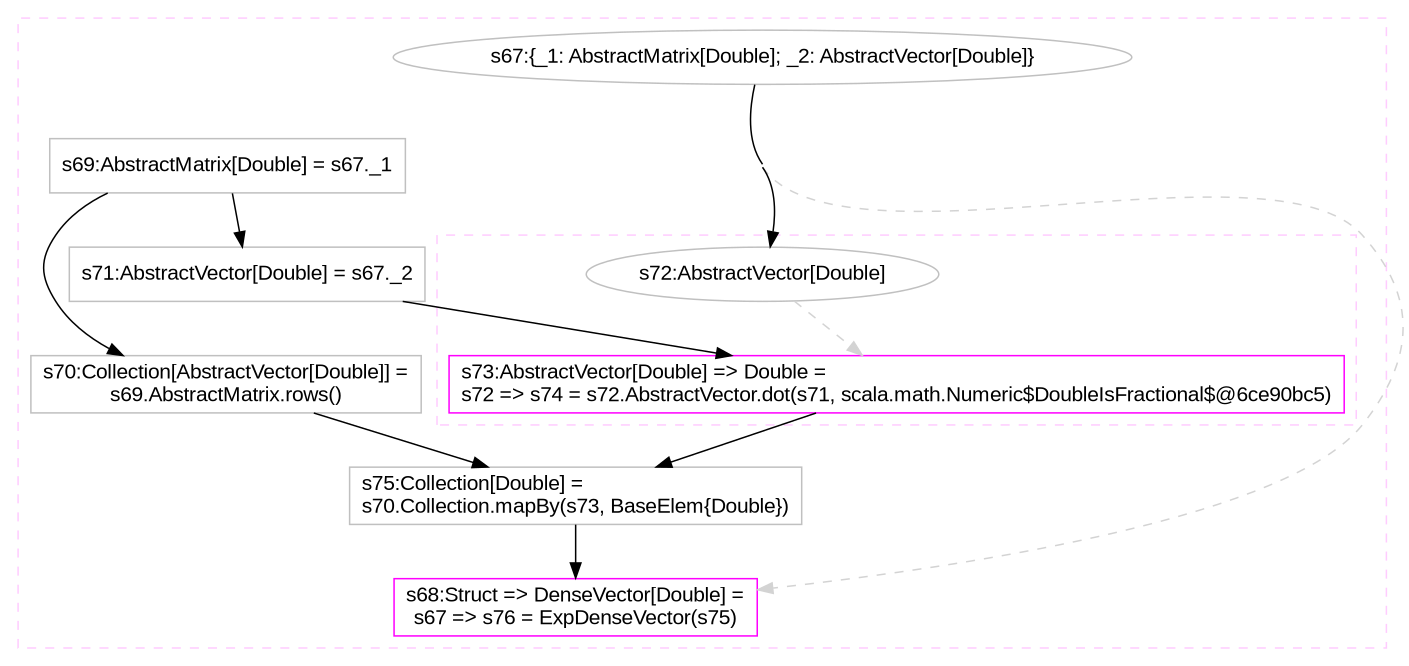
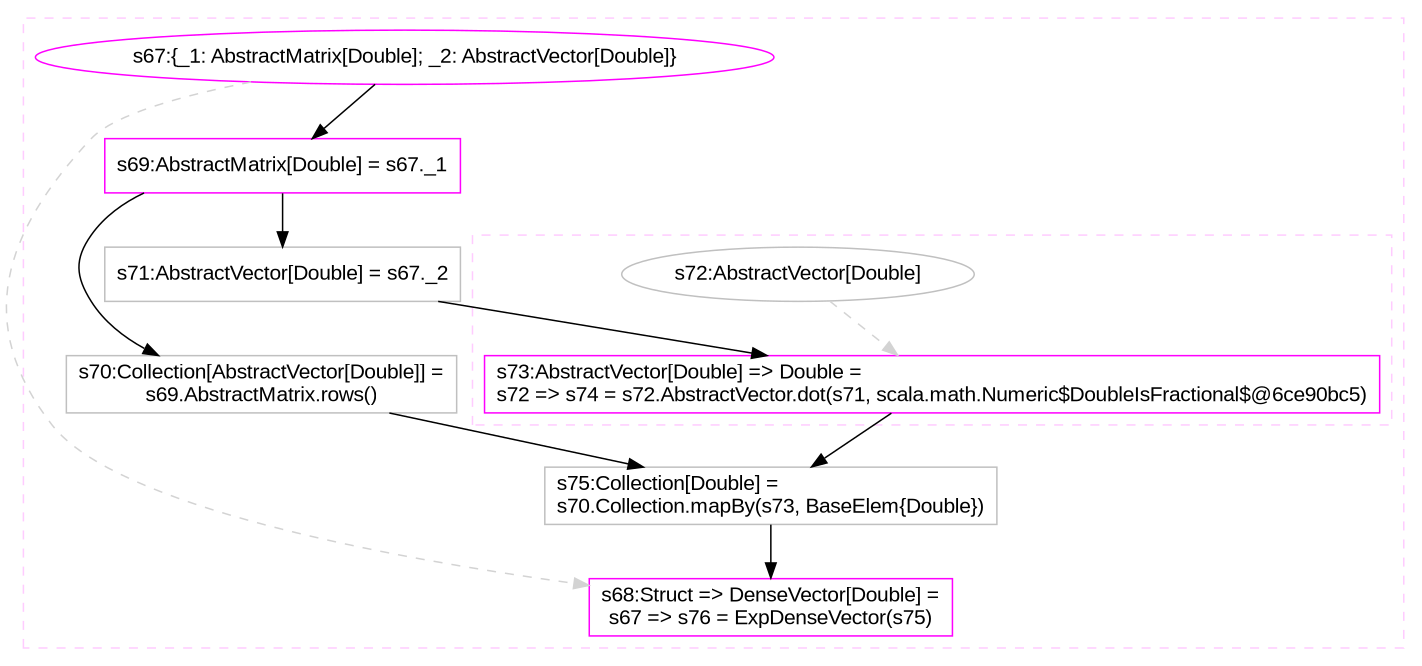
(763, 57) -> (405, 57)
(751, 125) -> (350, 106)
(228, 166) -> (283, 166)
